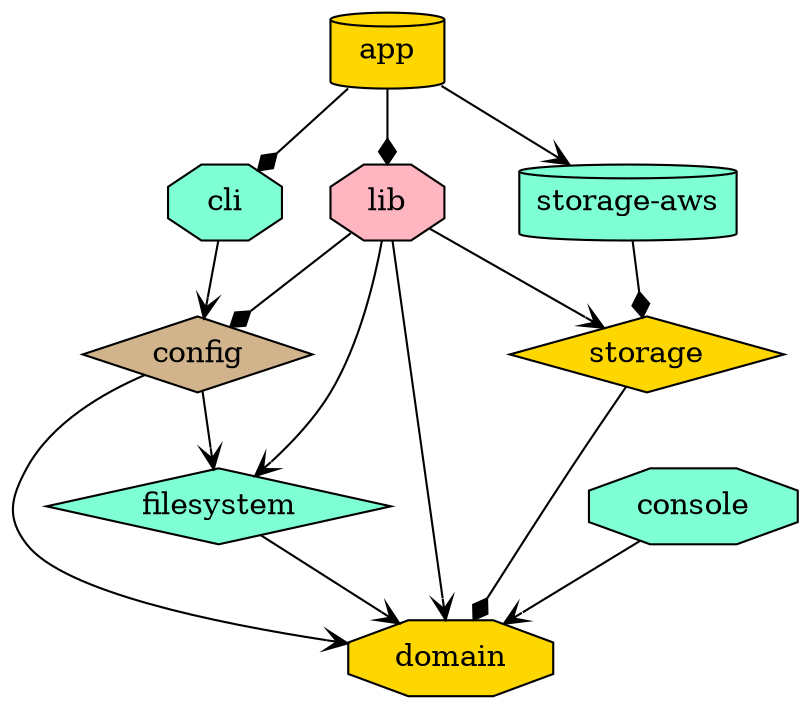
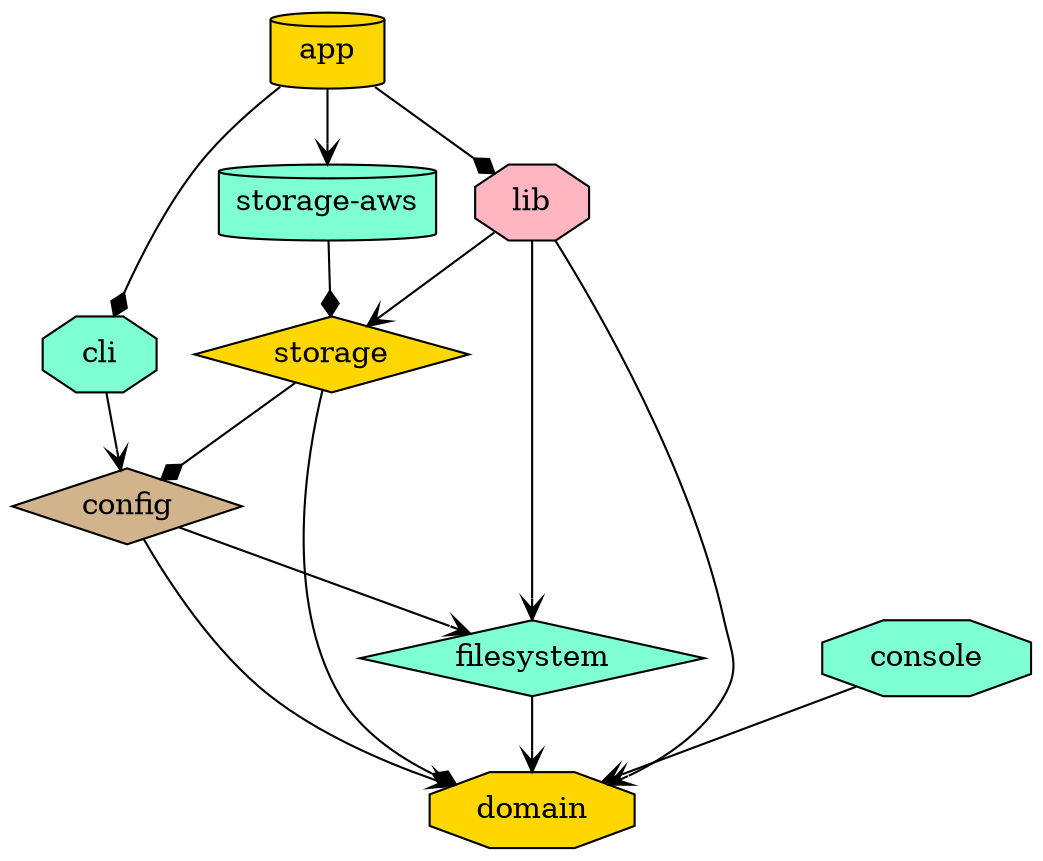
(301, 272) -> (239, 424)
